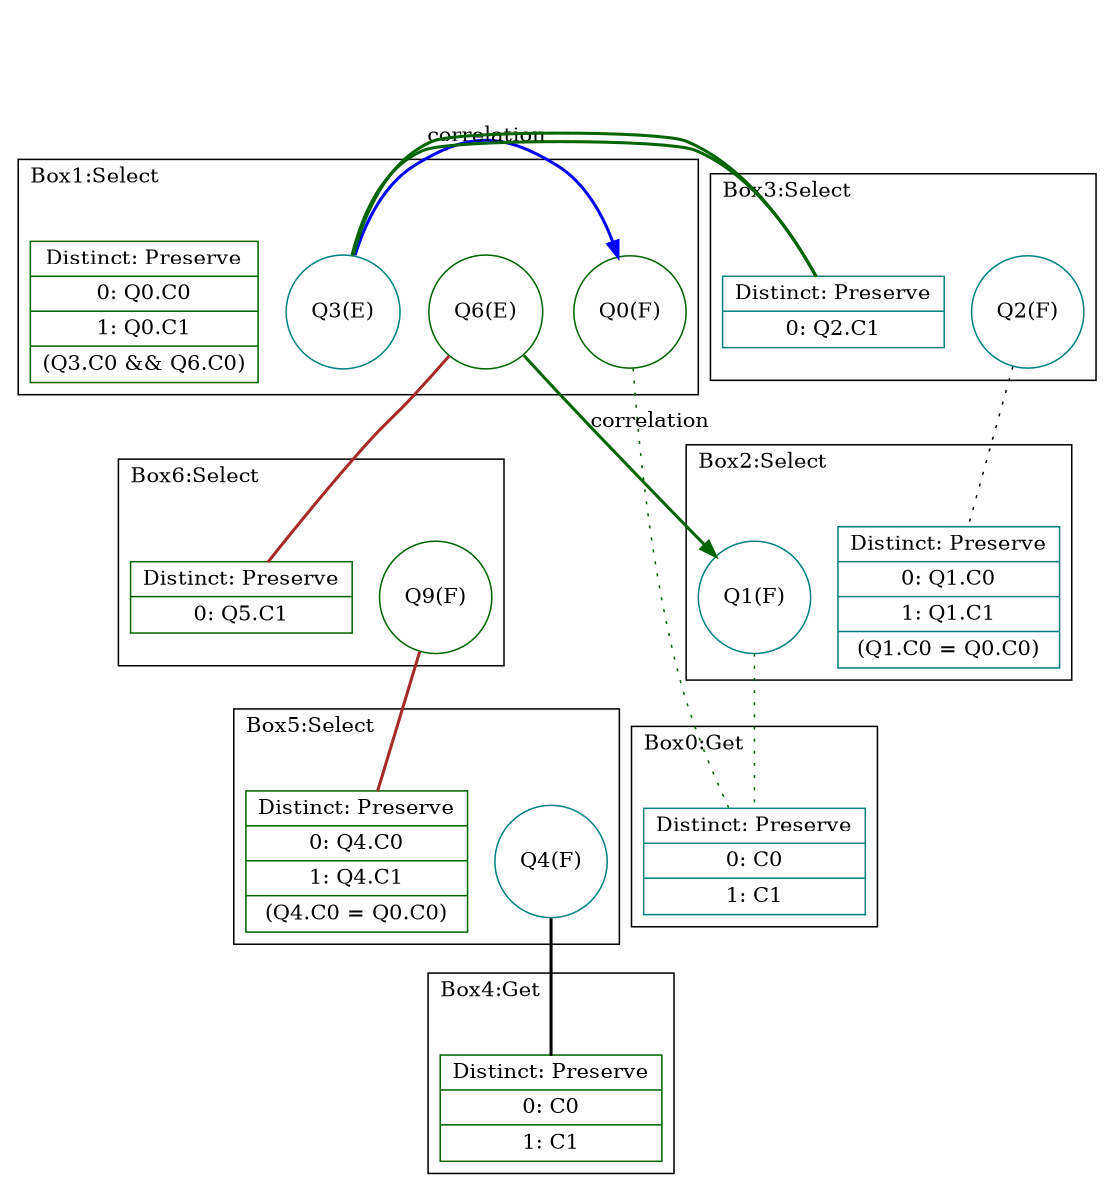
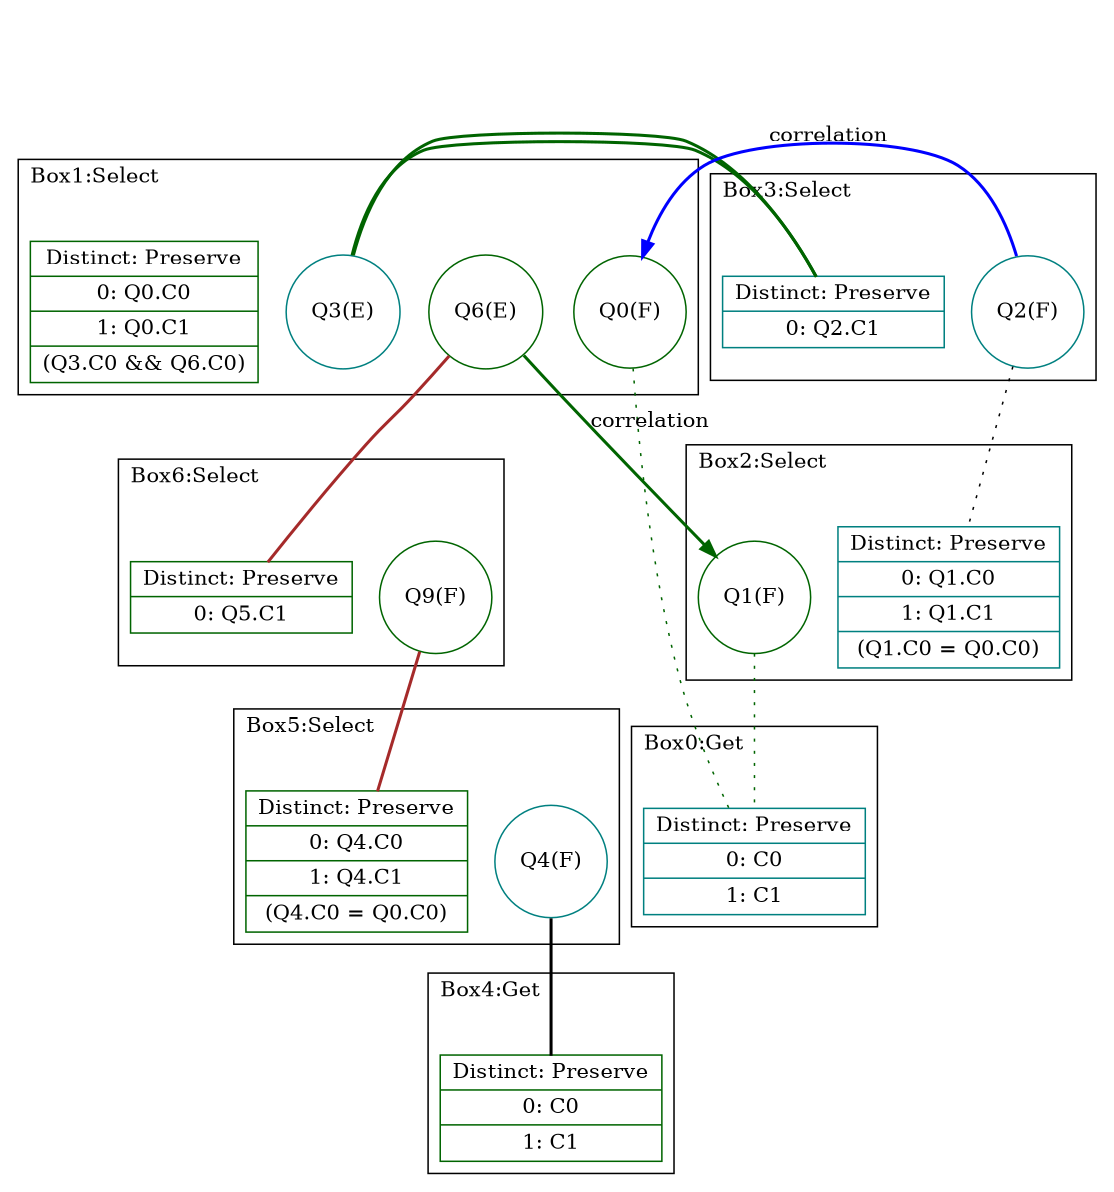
(563, 169) -> (838, 143)
(754, 597) -> (754, 597)
